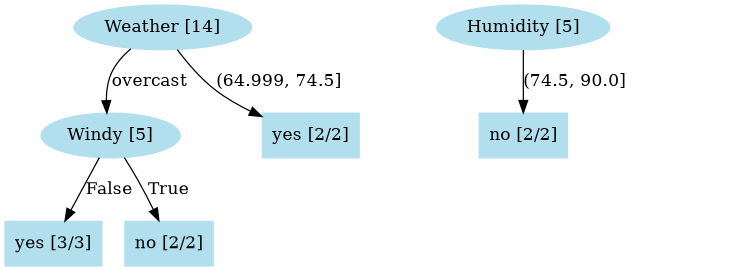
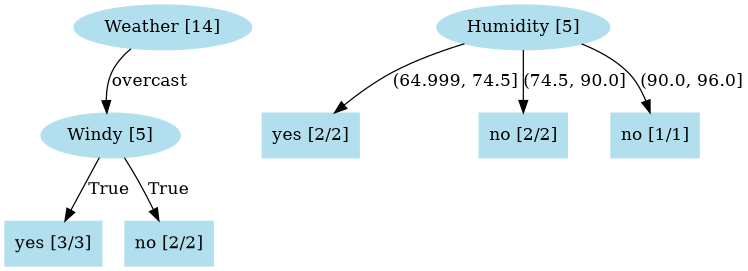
(210, 85) -> (401, 68)
none -> (655, 135)
(109, 190) -> (109, 190)
